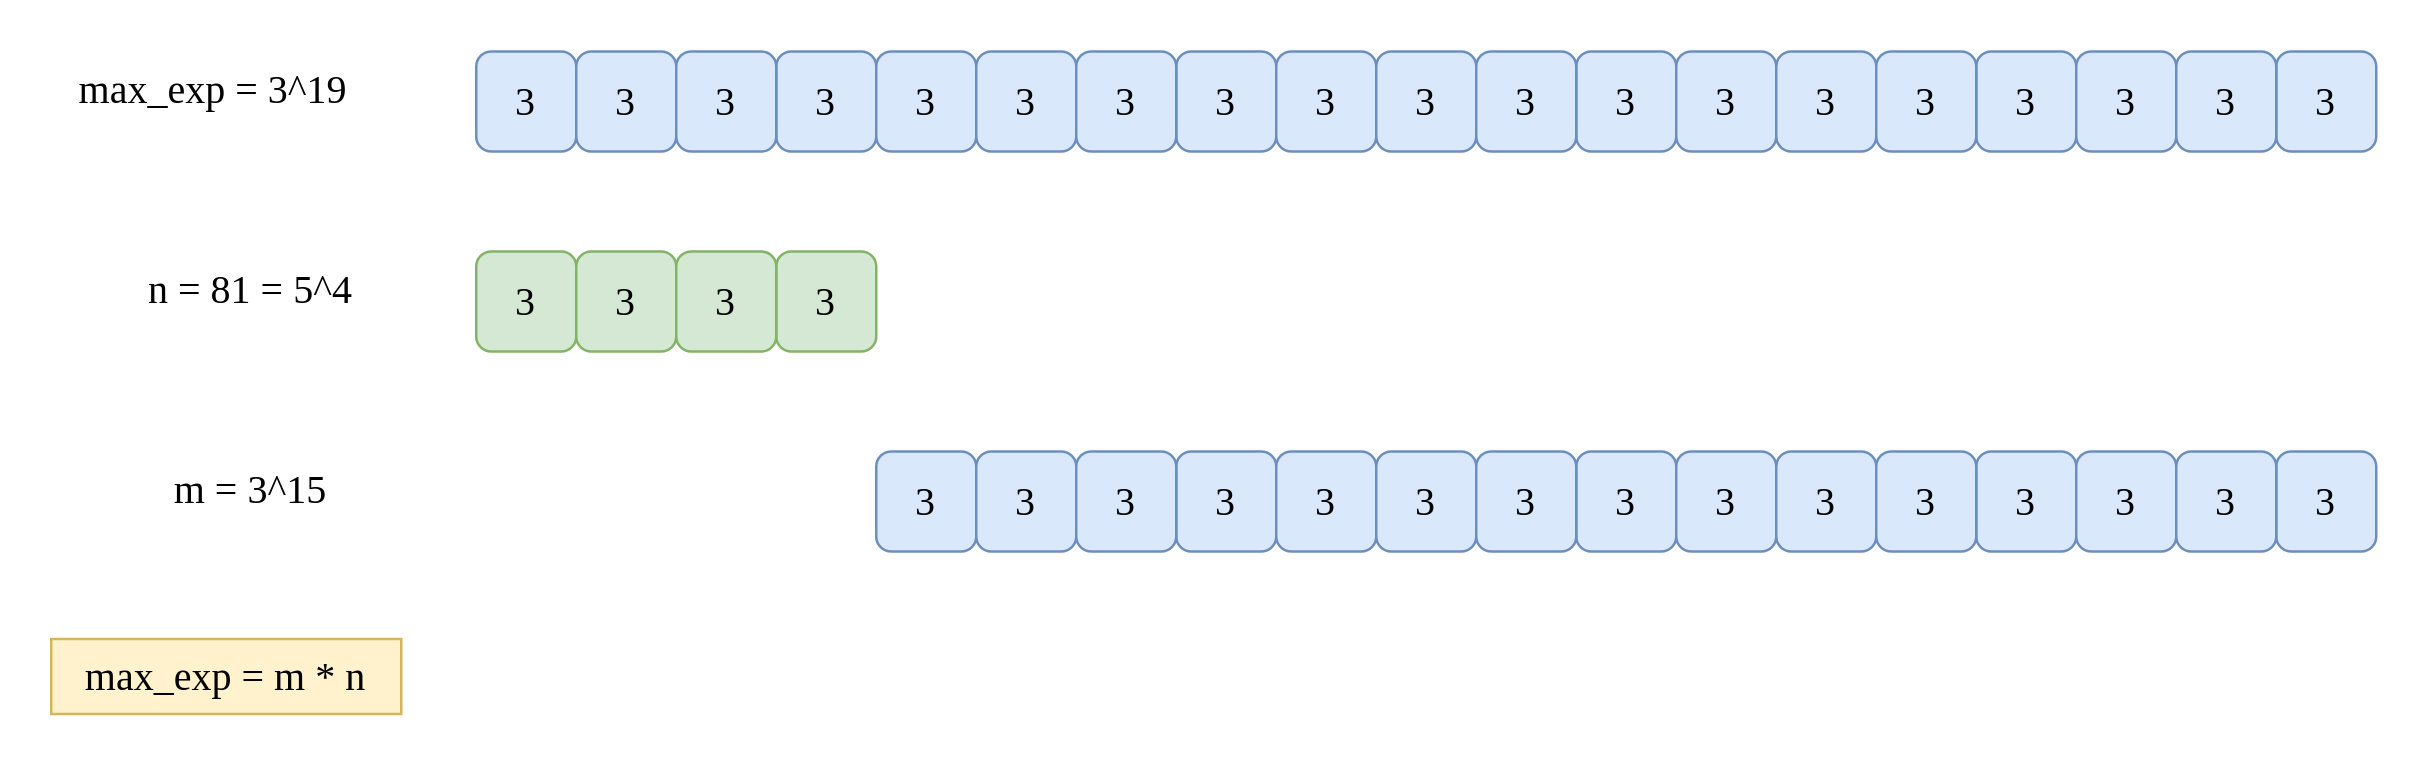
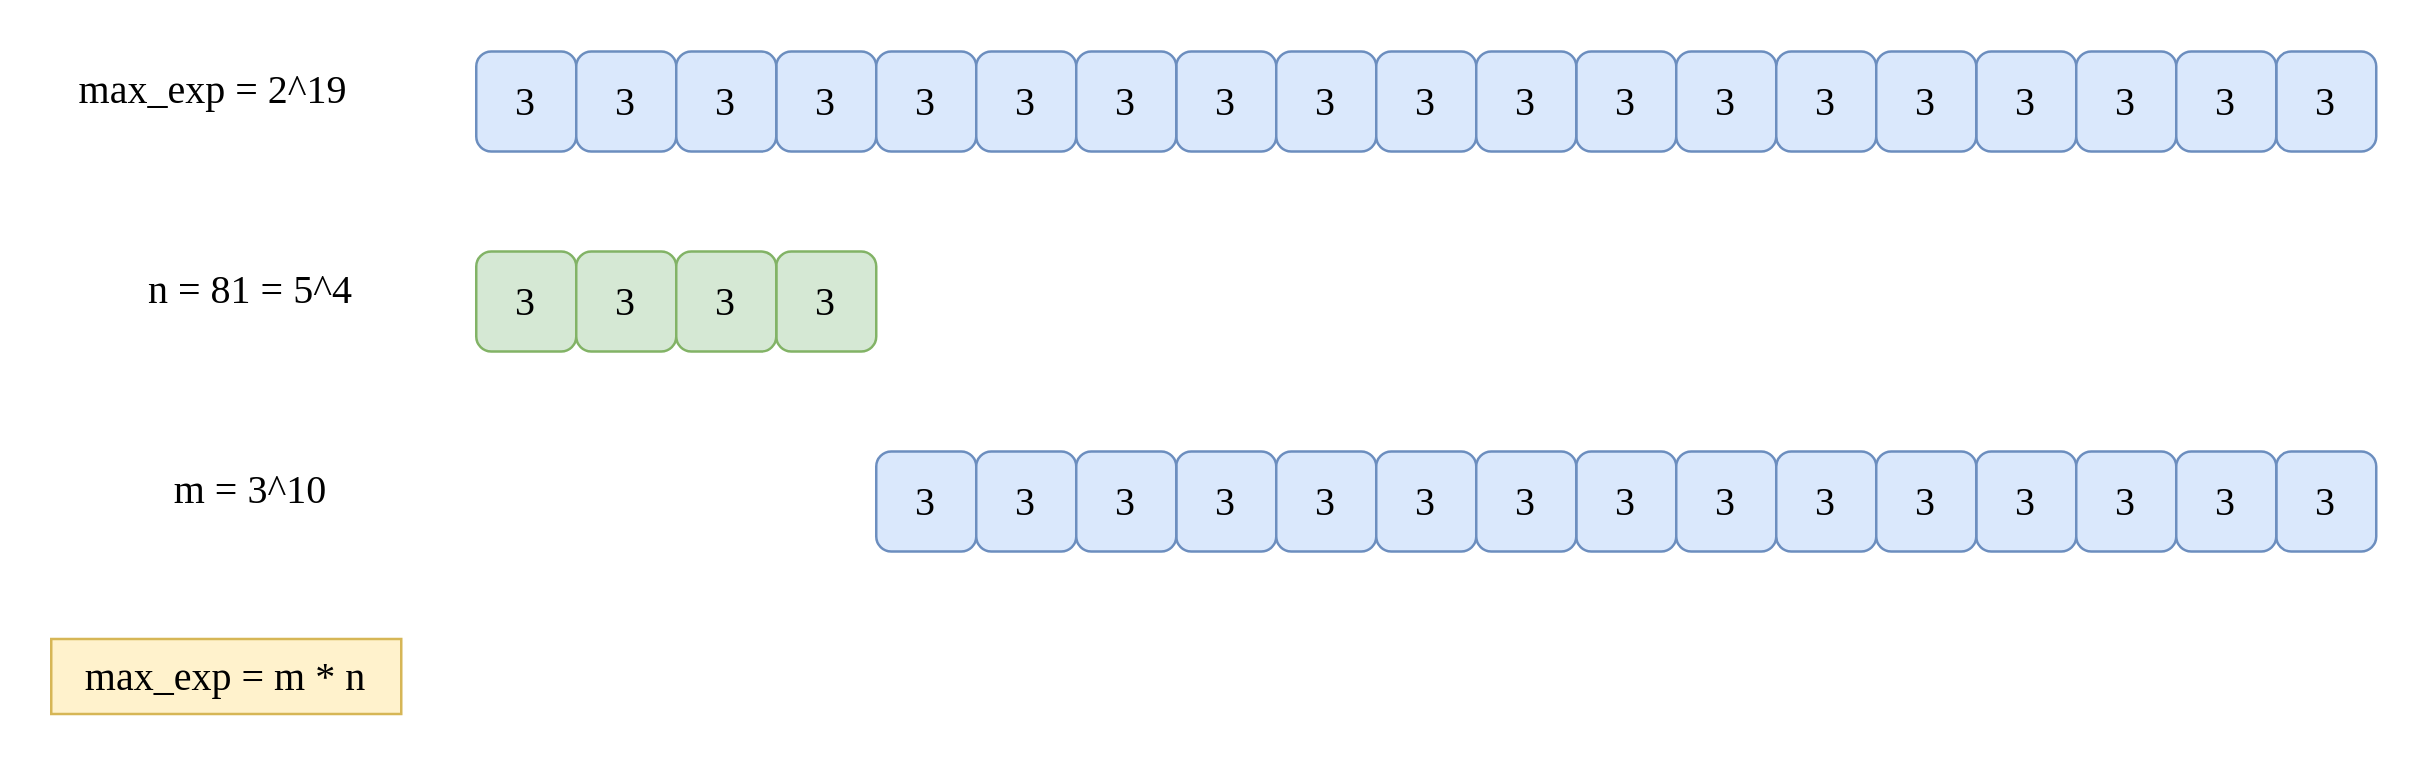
(214, 89) -> (214, 89)
(251, 489) -> (251, 489)
